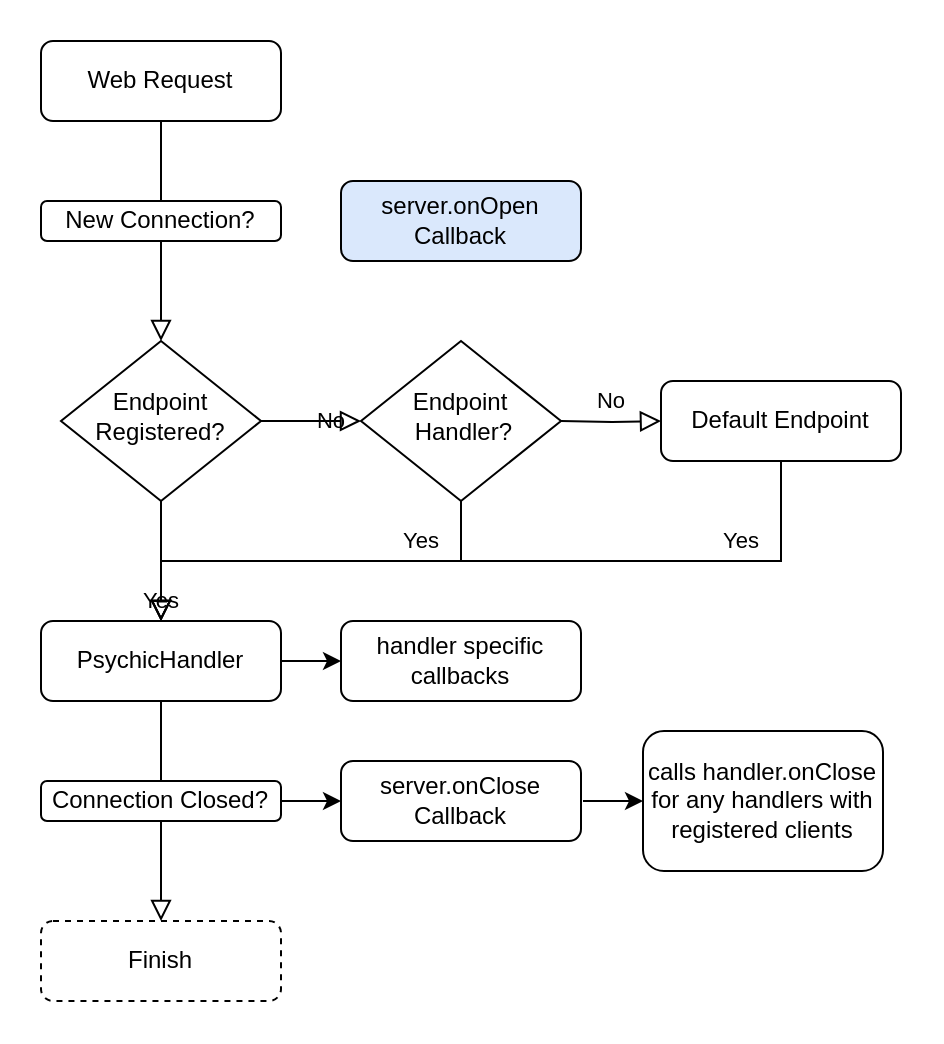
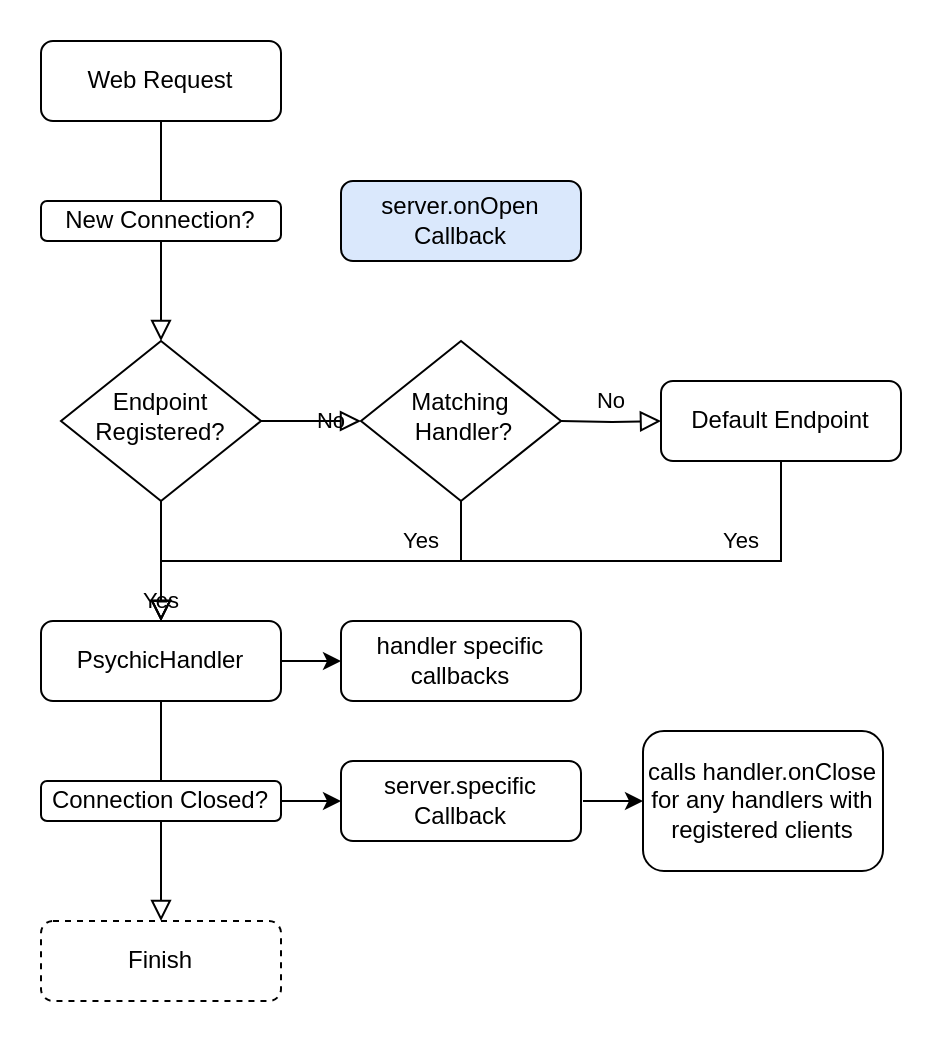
(461, 417) -> (461, 417)
(461, 801) -> (461, 801)
